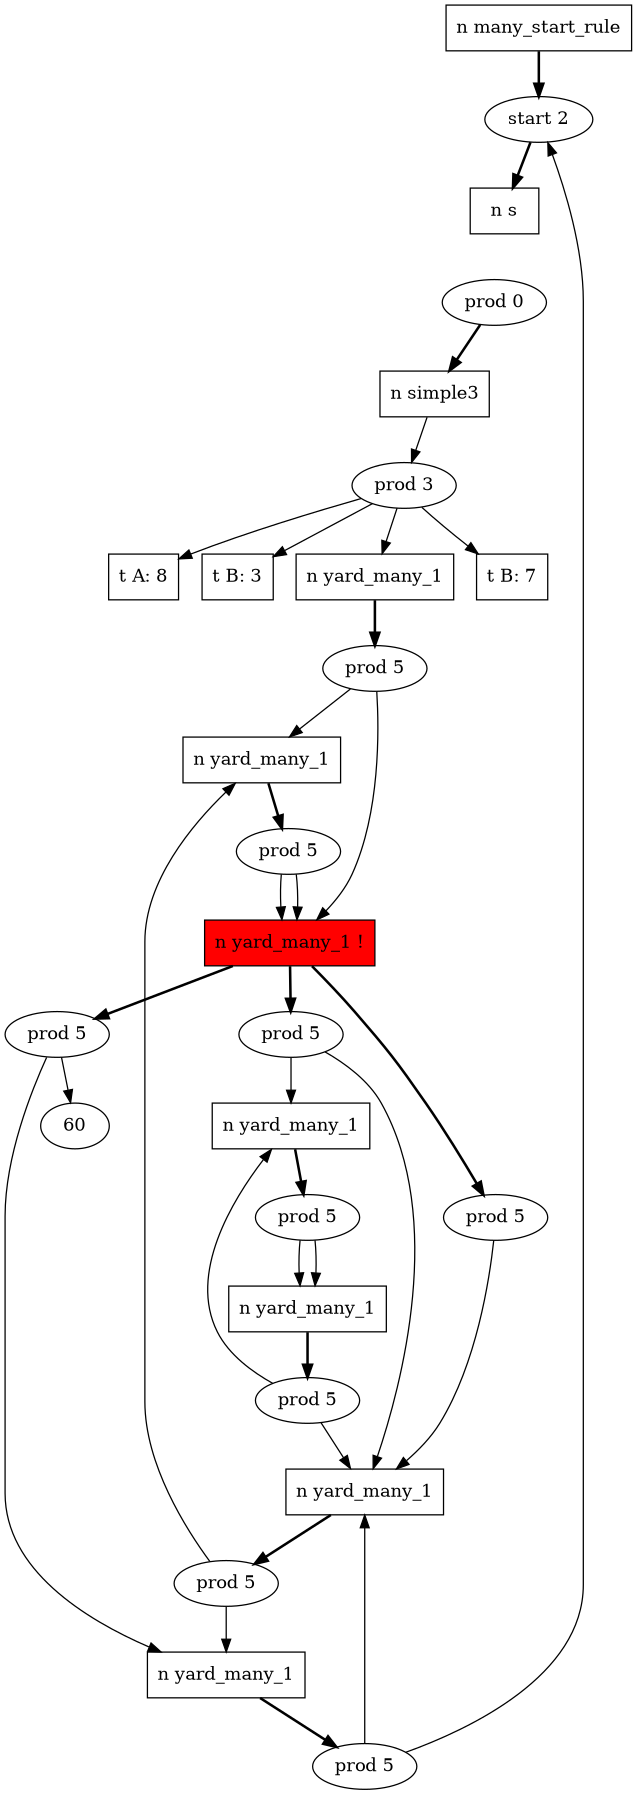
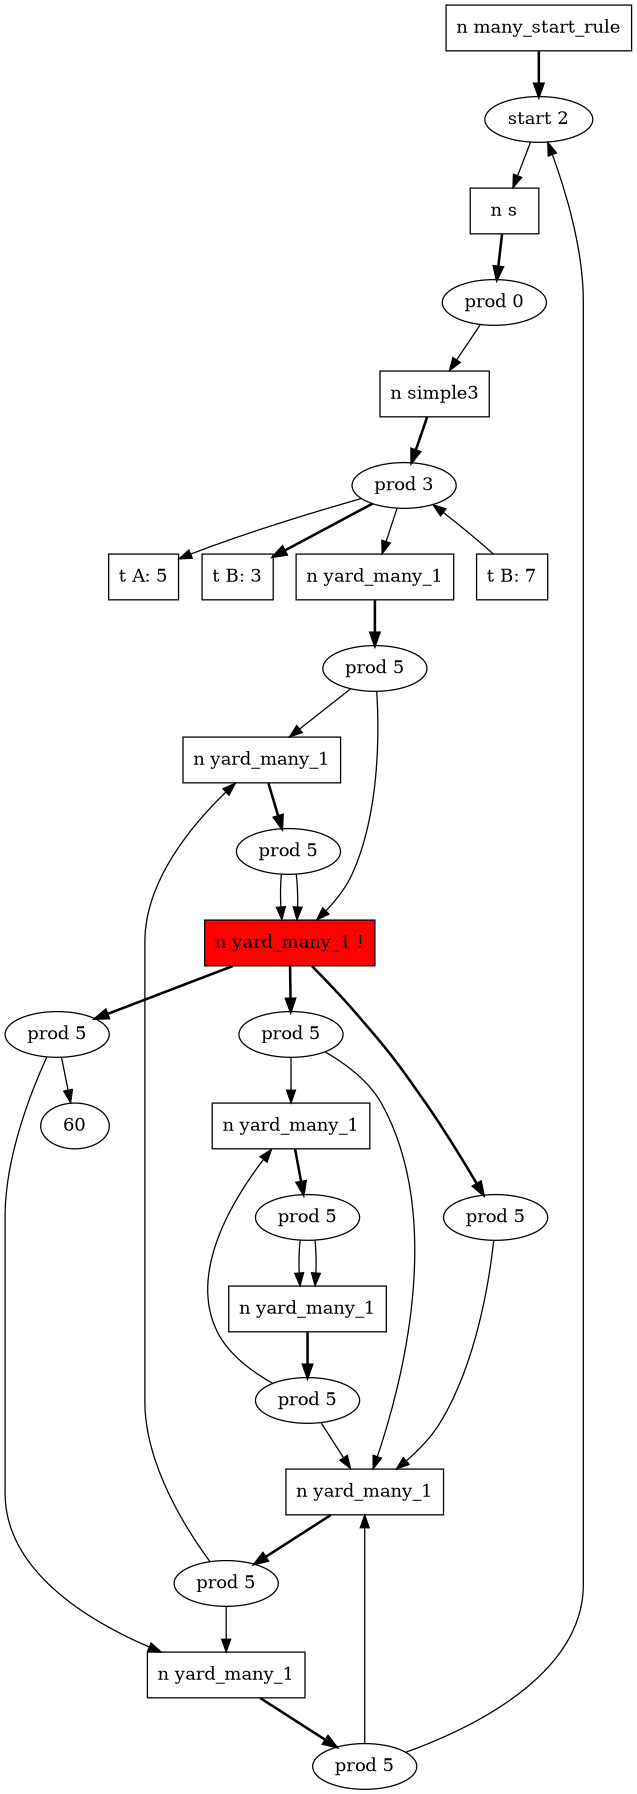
(524, 159) -> (524, 159)
none -> (500, 250)
(468, 342) -> (468, 342)
(421, 434) -> (421, 434)
(329, 527) -> (329, 527)
(444, 527) -> (469, 533)
(144, 577) -> (144, 577)
